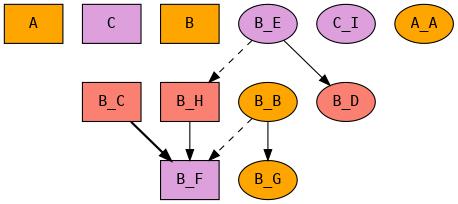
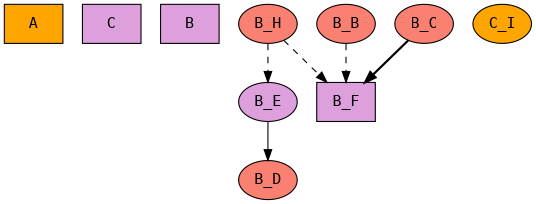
(190, 24) -> (190, 24)
(346, 24) -> (502, 24)
(424, 24) -> none
(234, 58) -> (268, 58)
(112, 102) -> (424, 24)
(190, 102) -> (268, 24)
(268, 102) -> (346, 24)
(190, 136) -> (301, 58)
(268, 180) -> none
